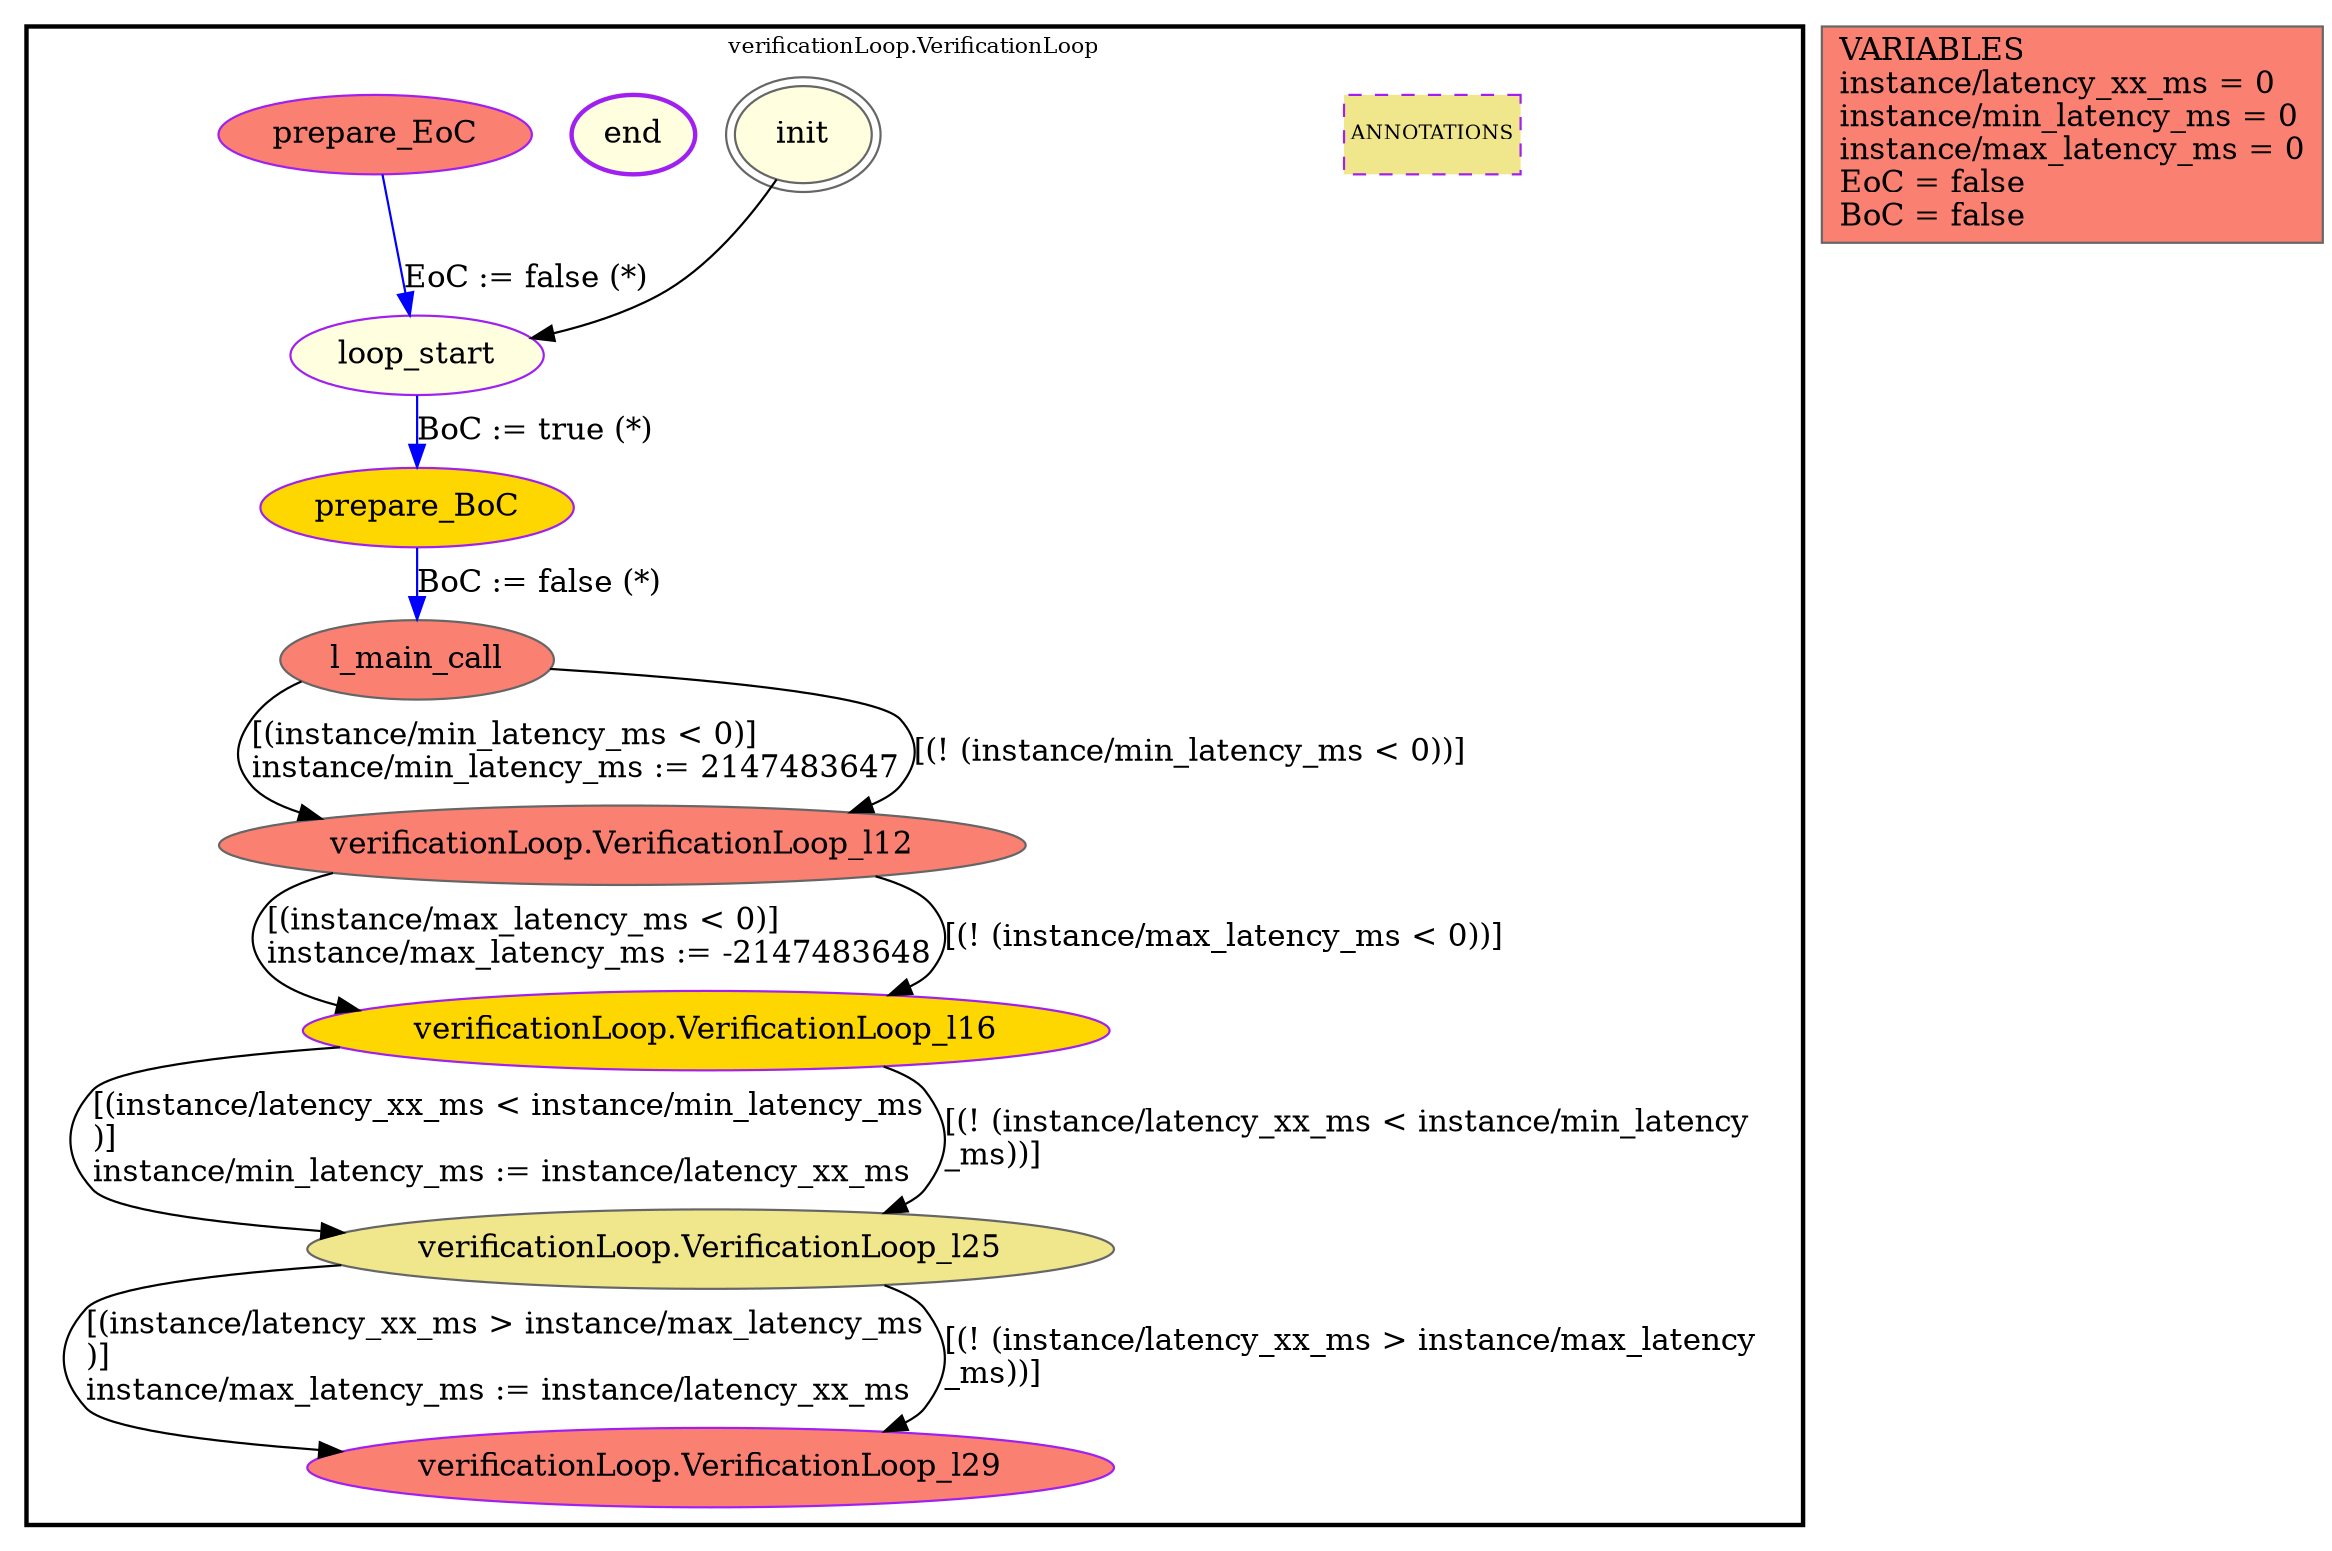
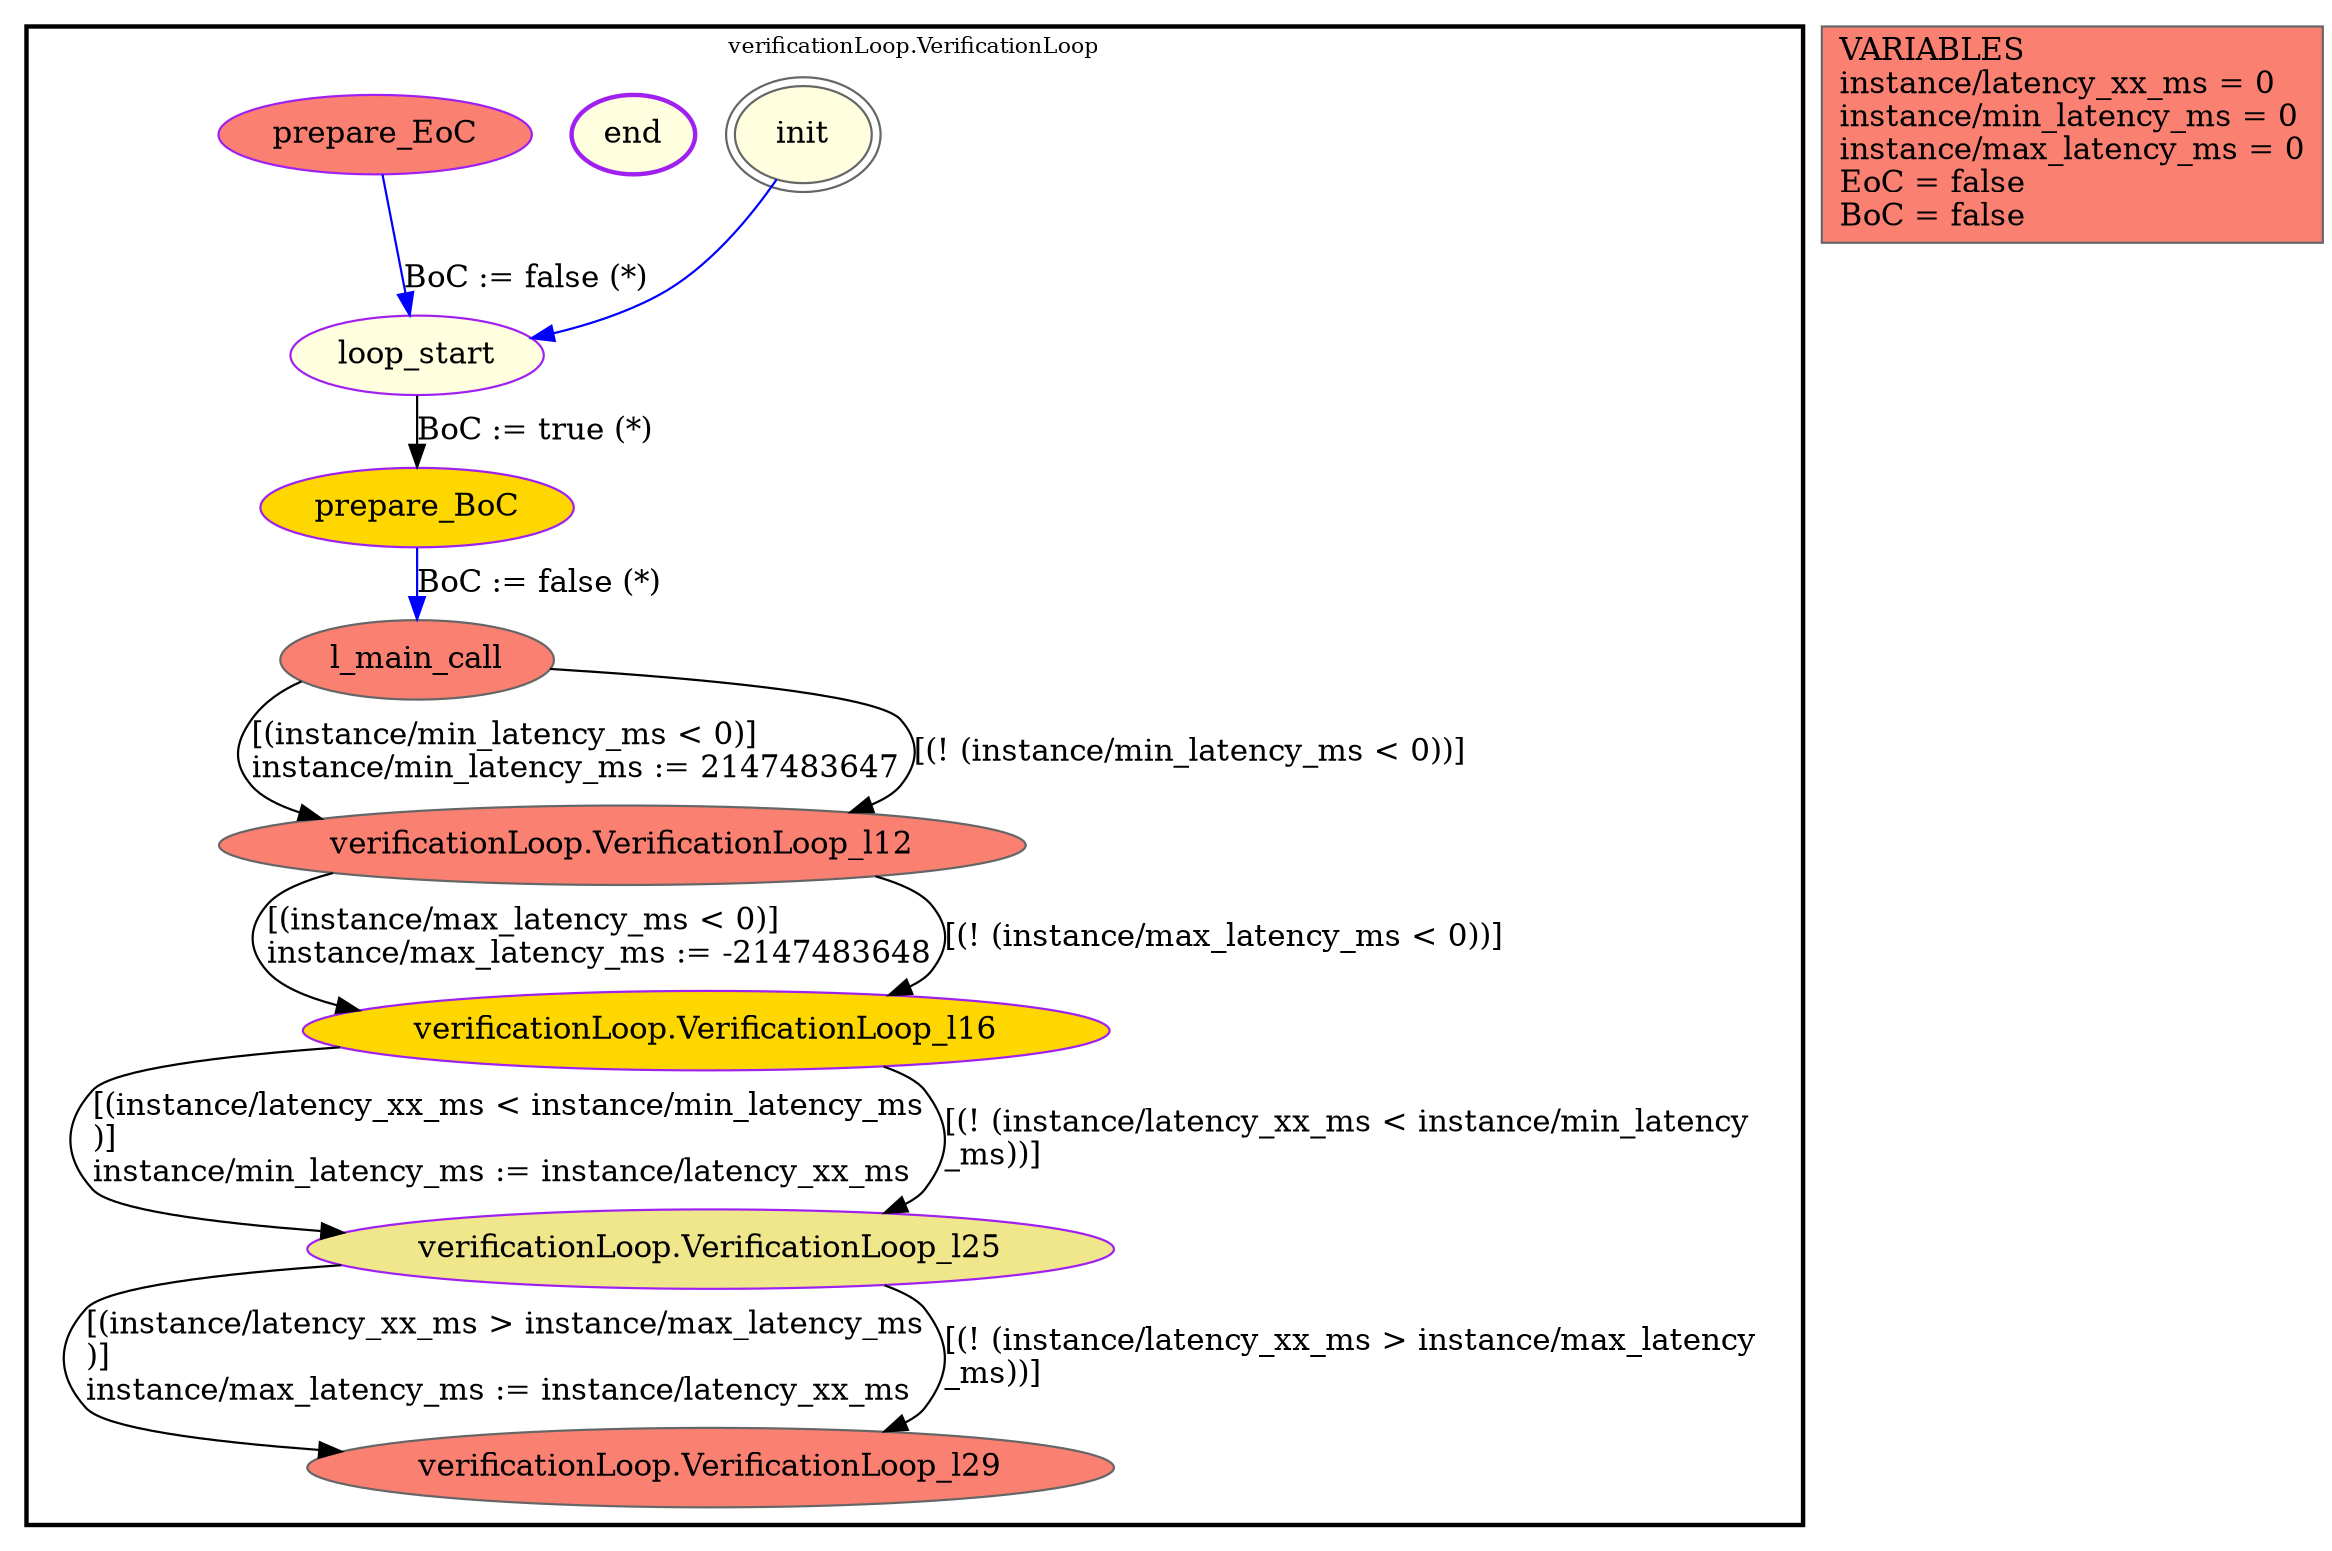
(1432, 135) -> none
(526, 279) -> (526, 279)
(682, 281) -> (682, 281)
(417, 420) -> (417, 420)
(711, 1249) -> (711, 1249)
(711, 1468) -> (711, 1468)
